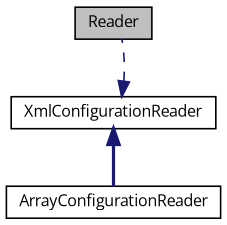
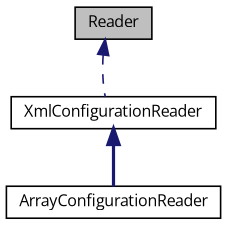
(124, 60) -> (103, 76)
